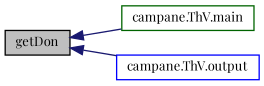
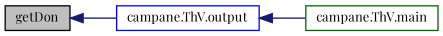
(102, 32) -> (289, 18)
